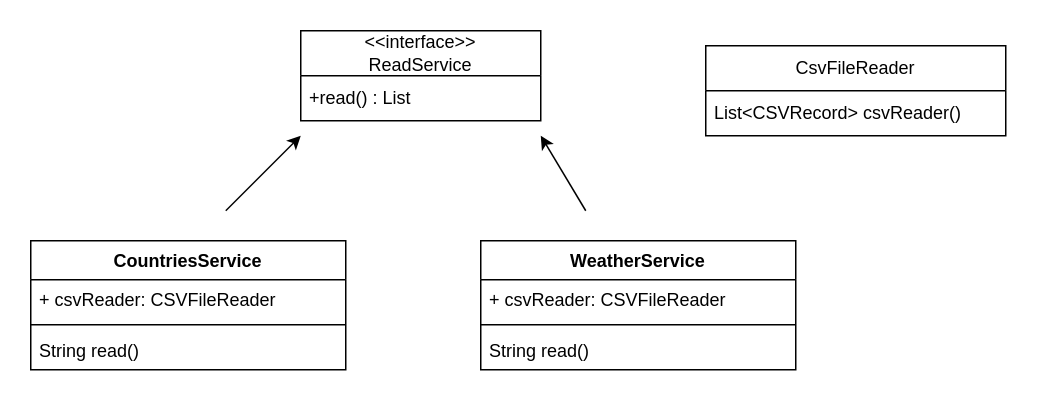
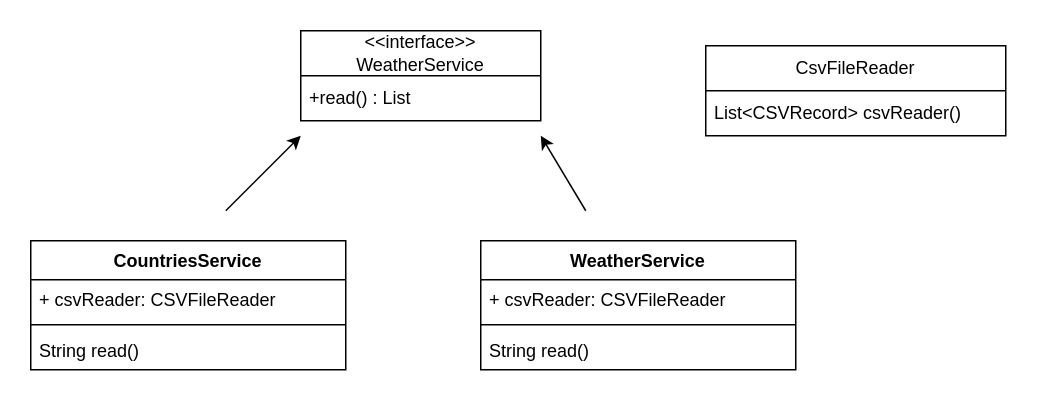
(421, 53) -> (421, 53)
